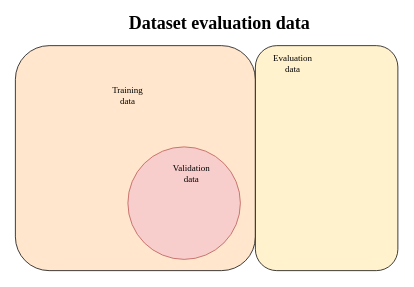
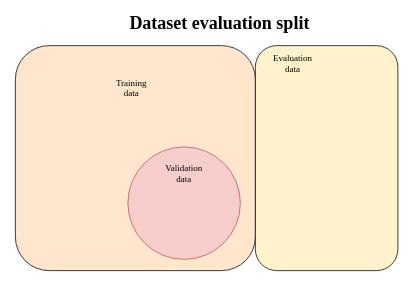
(220, 23) -> (220, 23)
(128, 101) -> (132, 93)
(192, 173) -> (184, 173)
